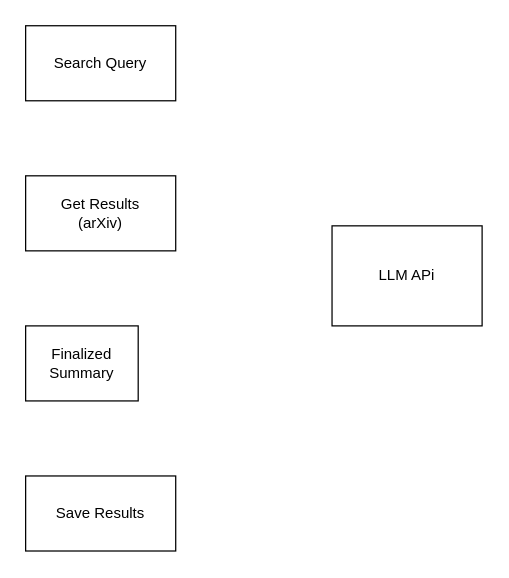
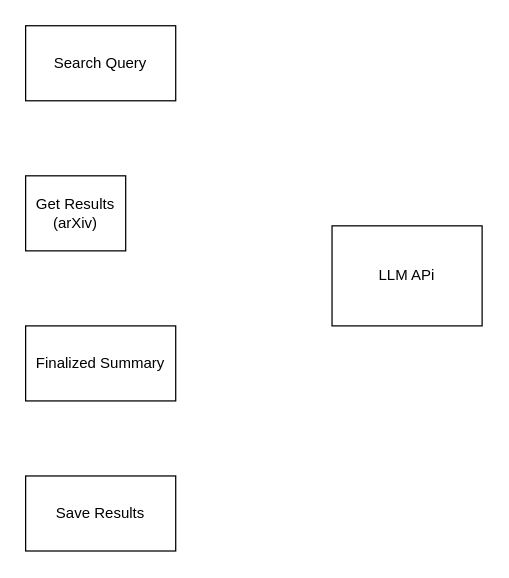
(101, 213) -> (76, 213)
(82, 363) -> (101, 363)
